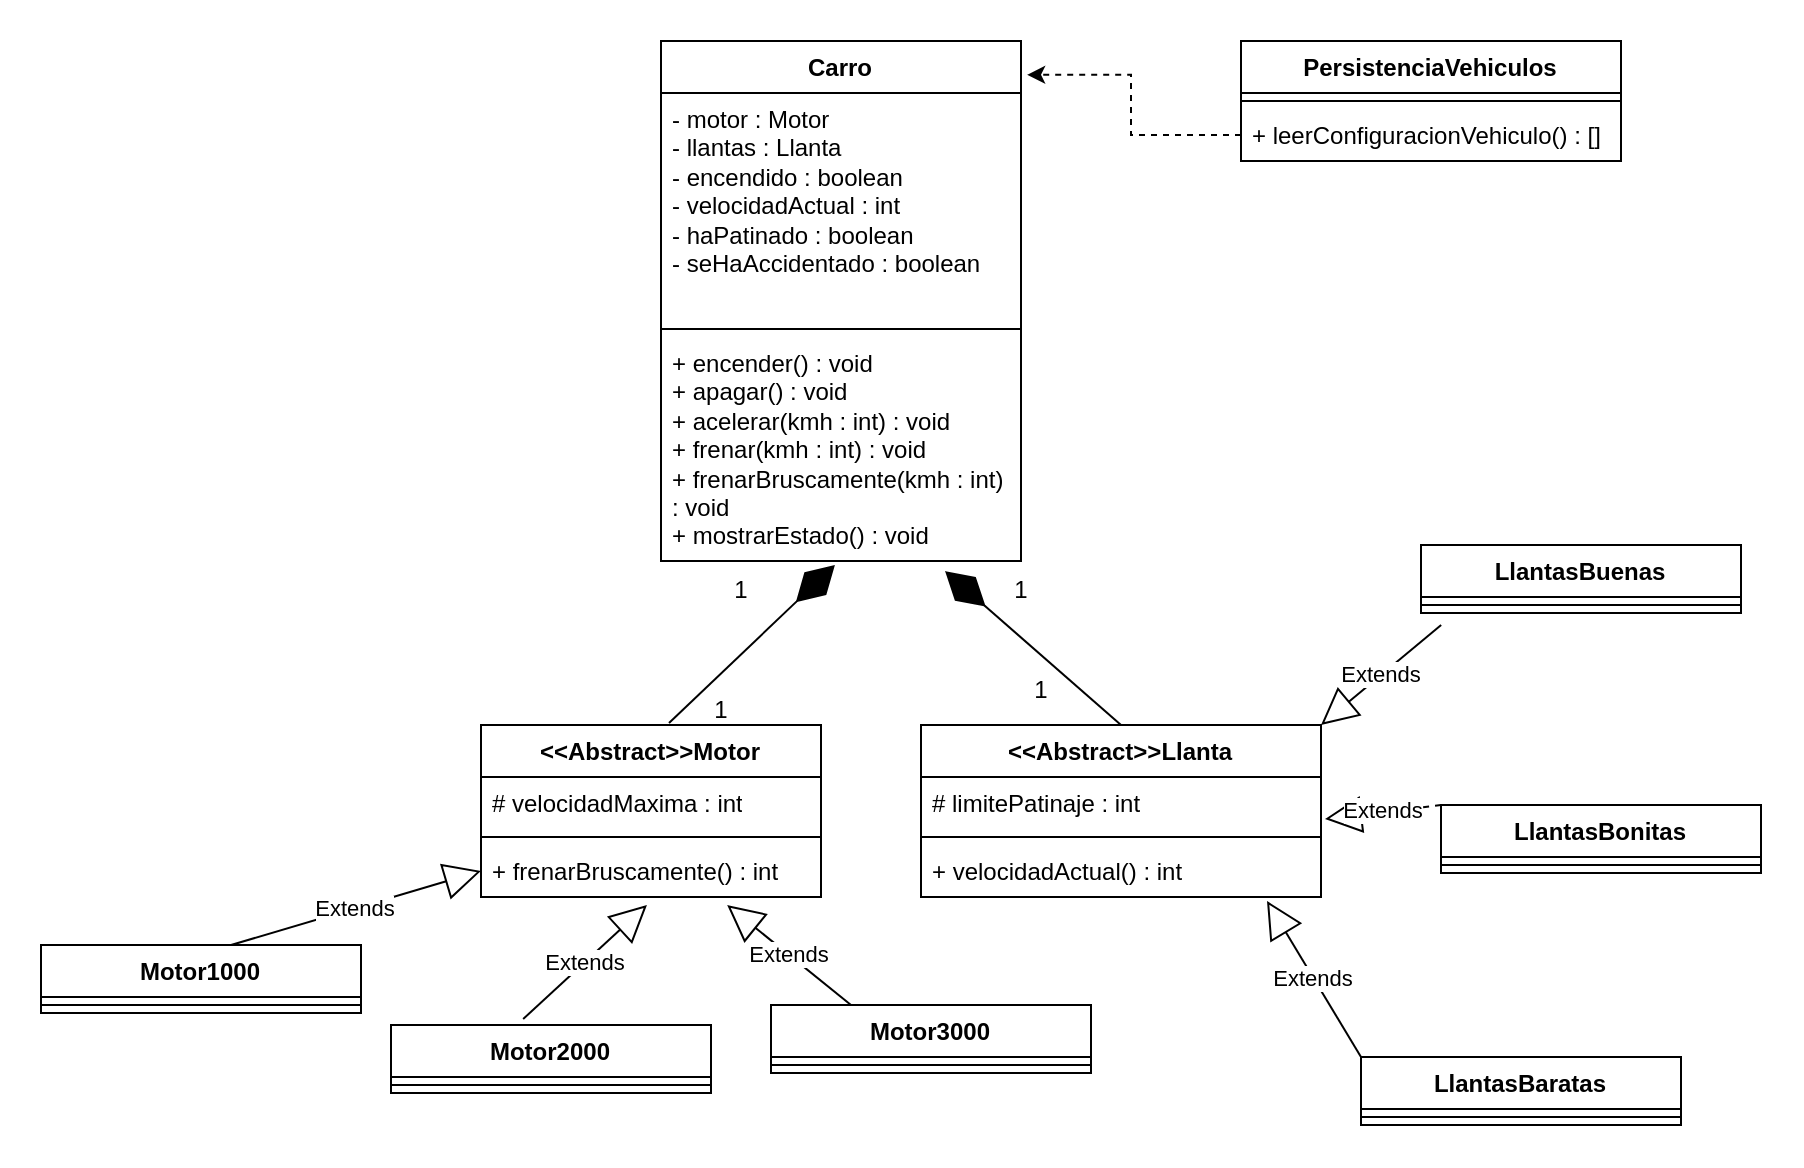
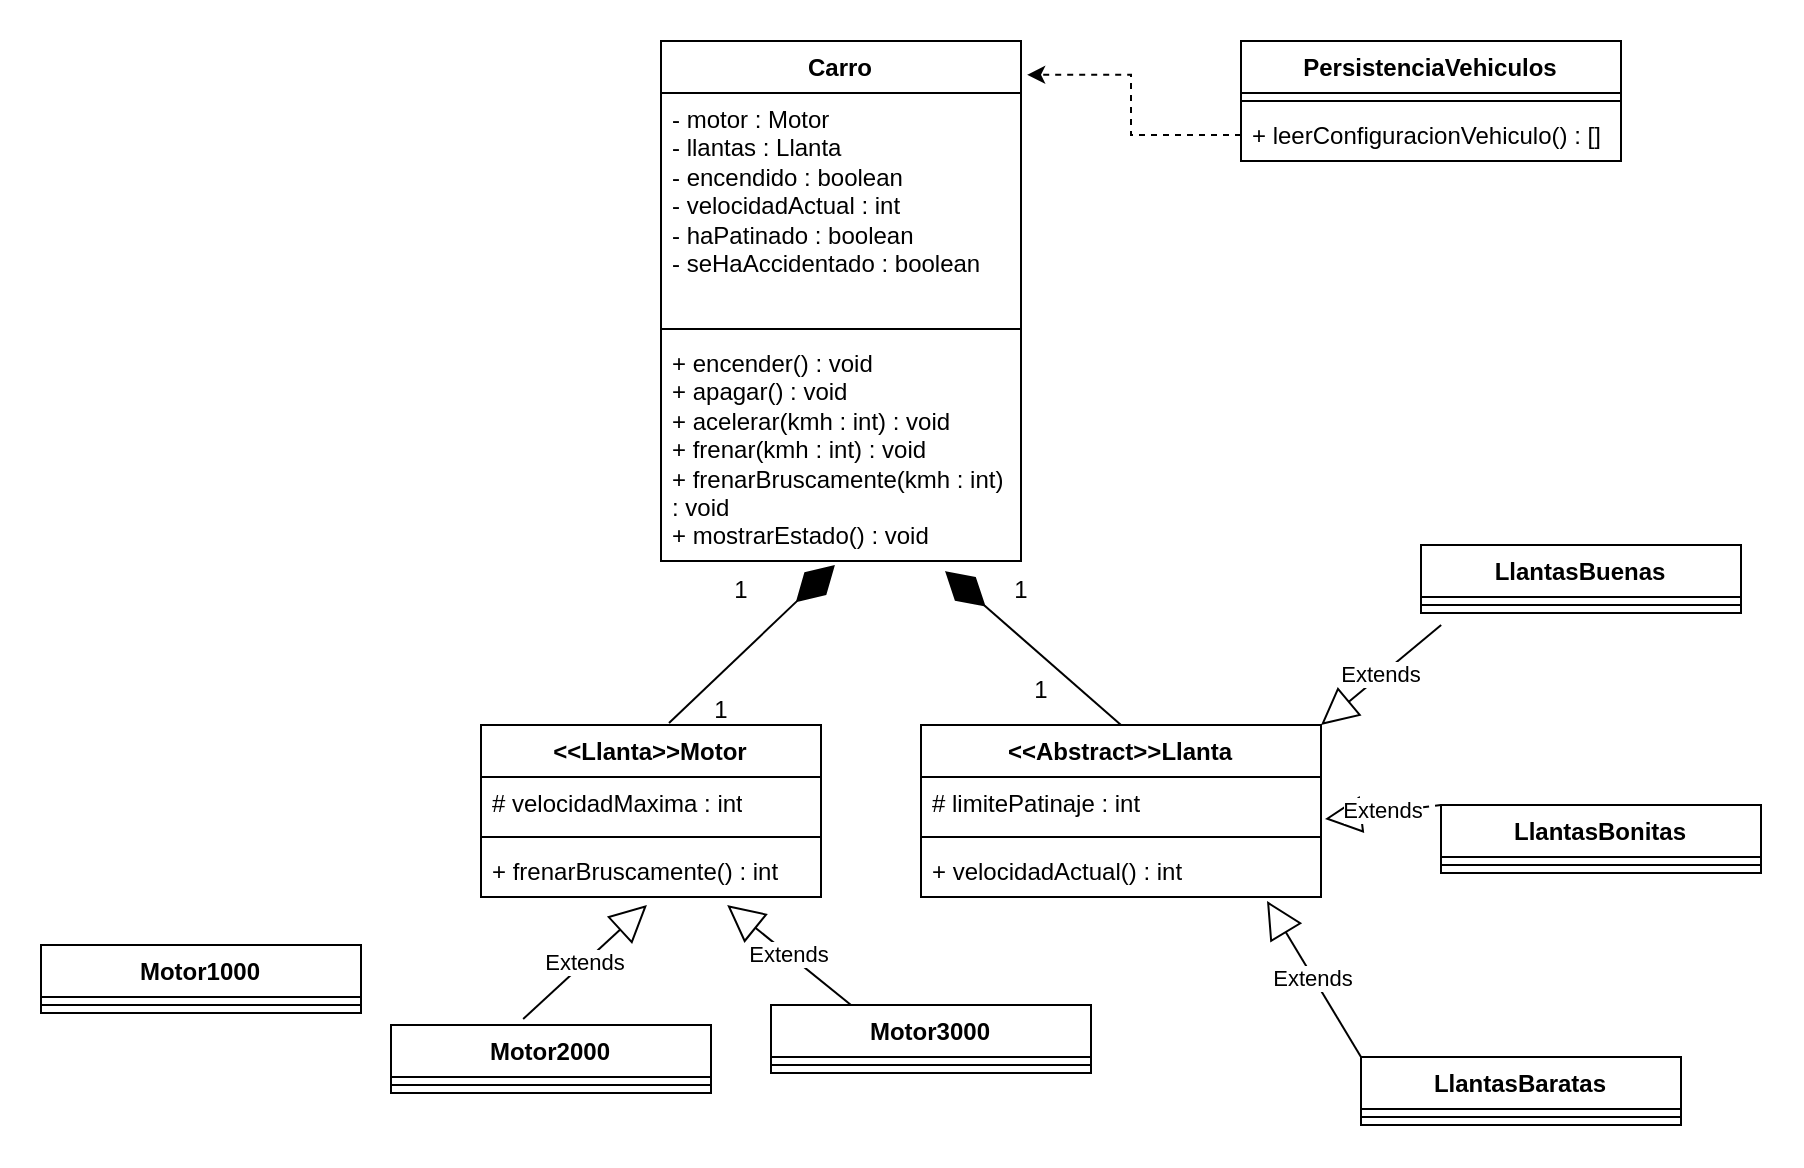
(651, 753) -> (651, 753)
(273, 932) -> none
